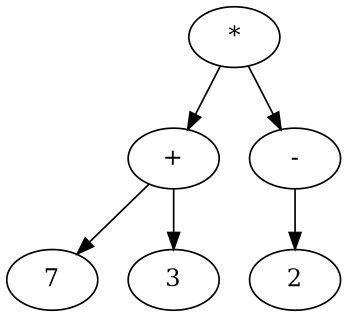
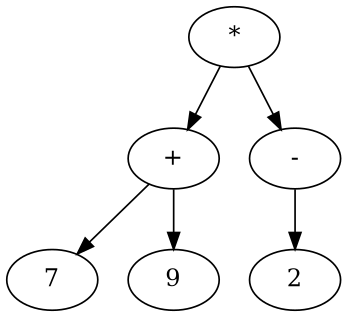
(174, 280) -> (174, 280)
